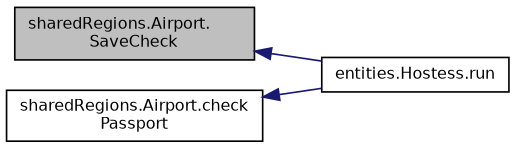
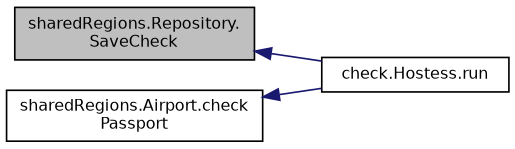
(135, 34) -> (135, 34)
(415, 75) -> (415, 75)
